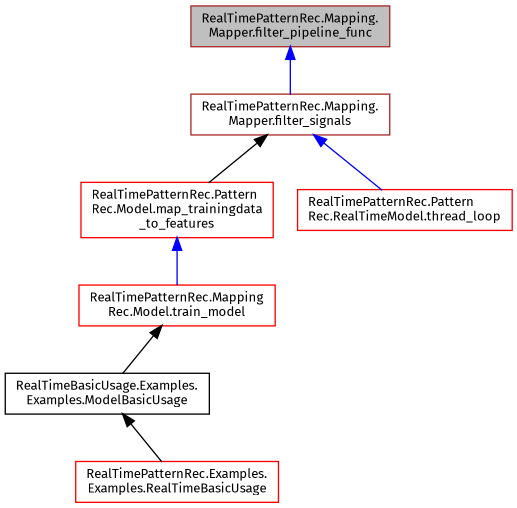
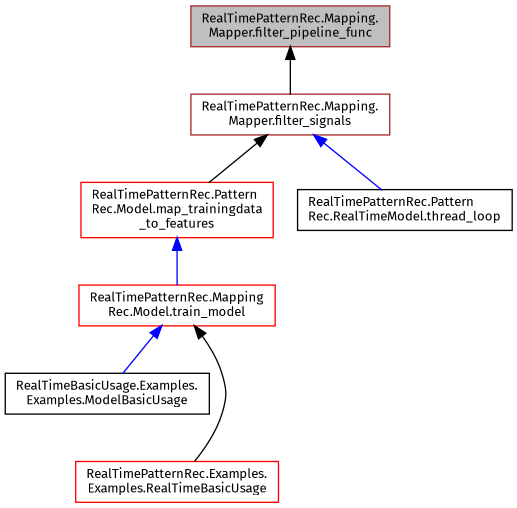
(290, 77) -> (290, 77)
(405, 210) -> (405, 210)
(138, 355) -> (138, 355)
(146, 443) -> (225, 400)
